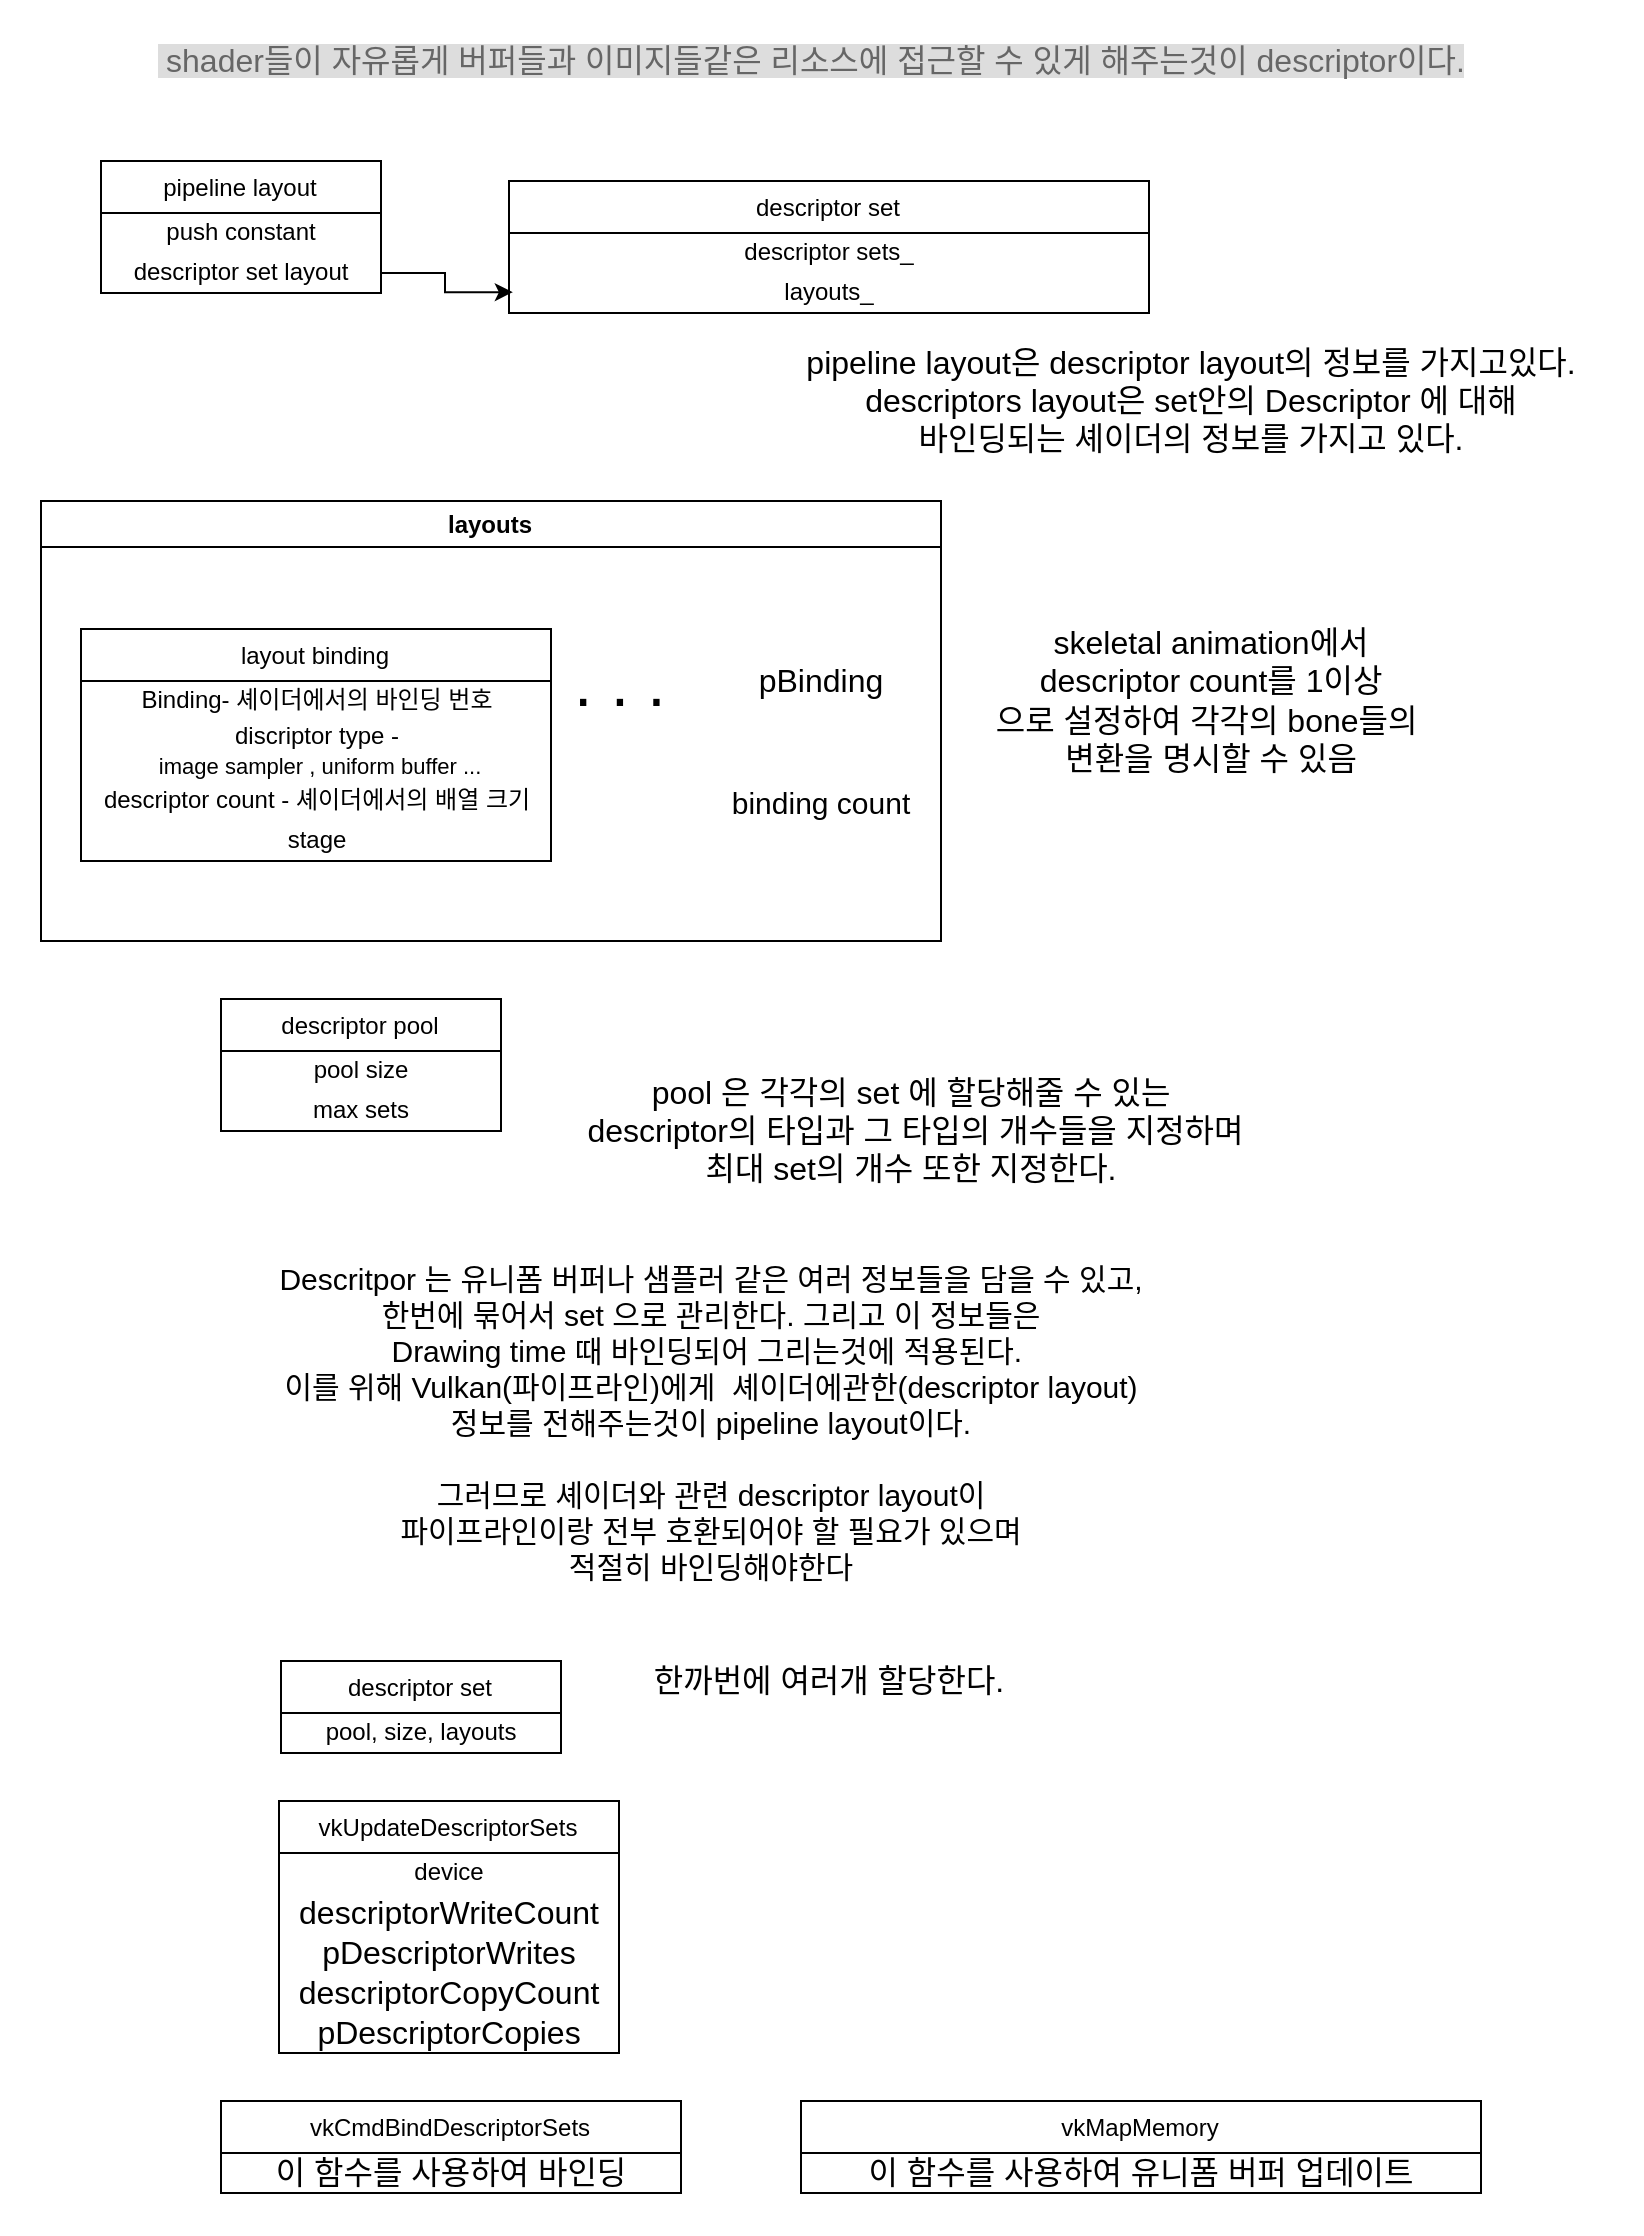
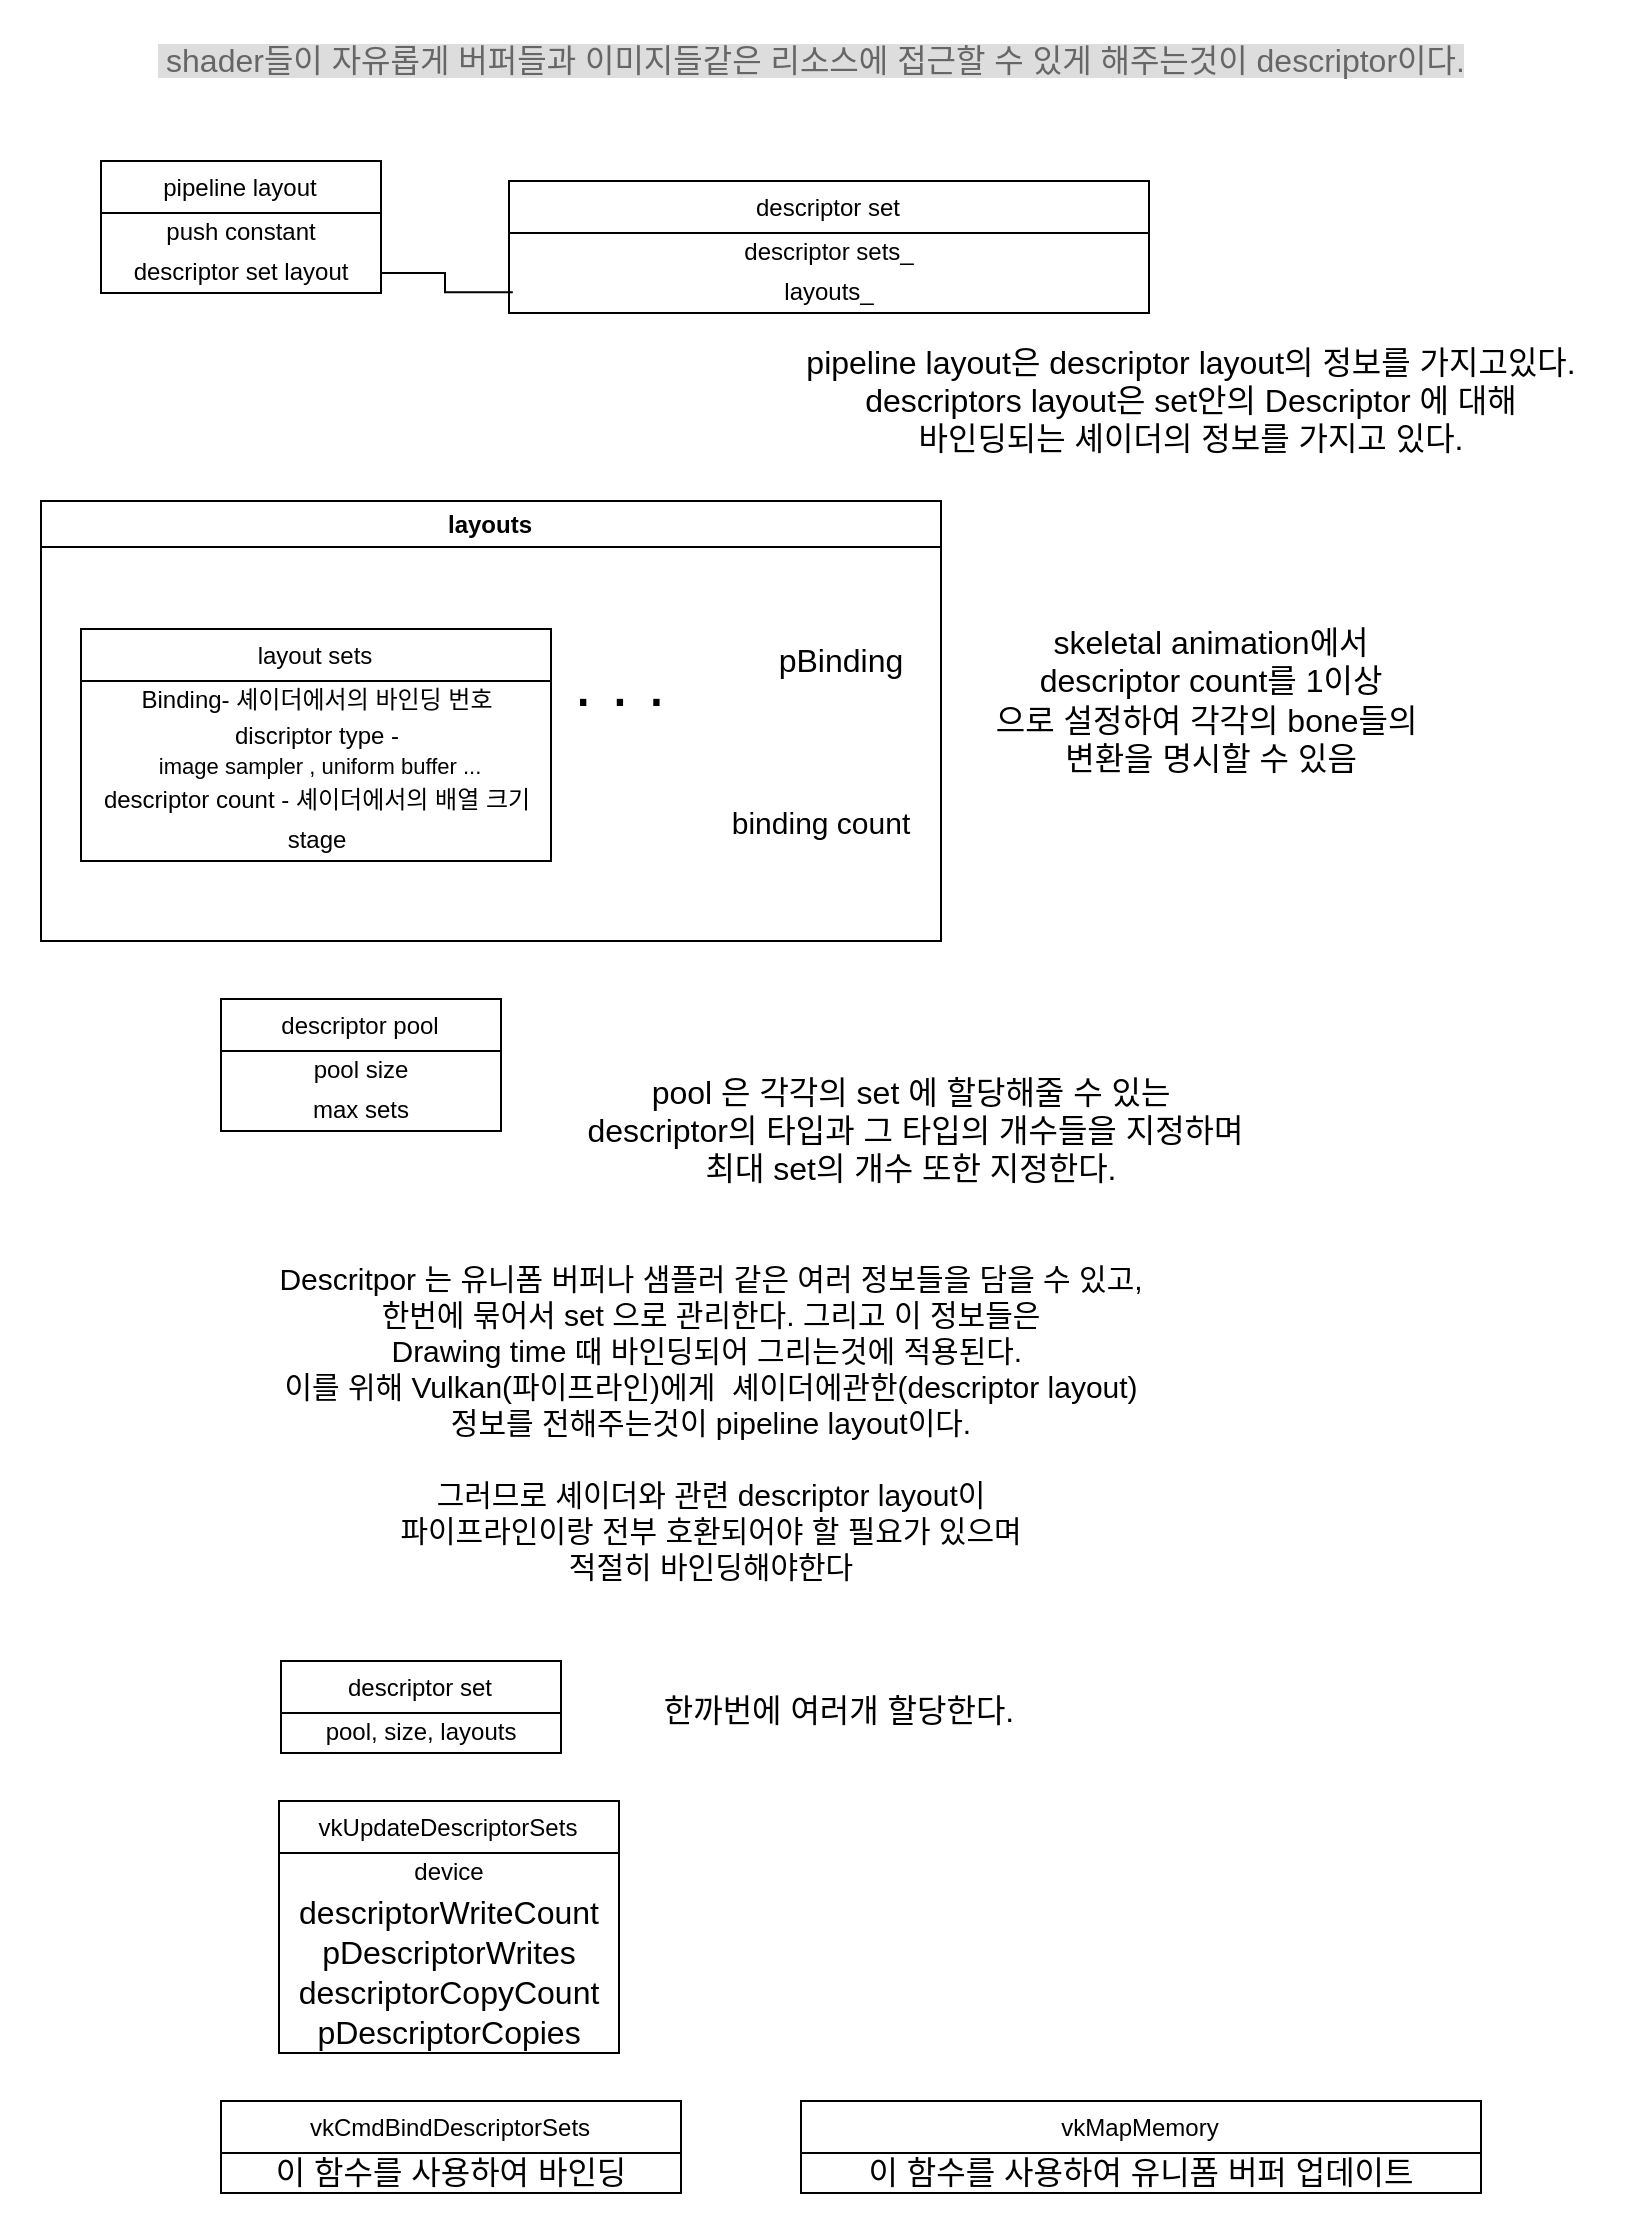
(498, 292) -> (504, 292)
(315, 656) -> (315, 656)
(821, 681) -> (841, 661)
(821, 791) -> (821, 811)
(829, 1681) -> (839, 1711)
